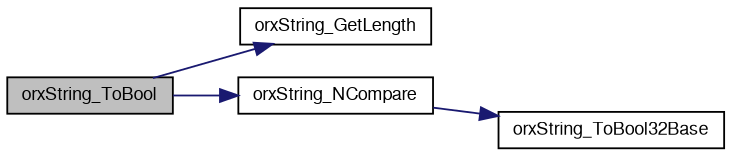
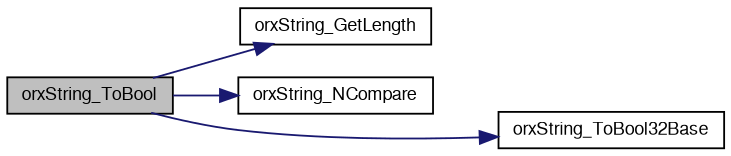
(457, 111) -> (314, 136)
